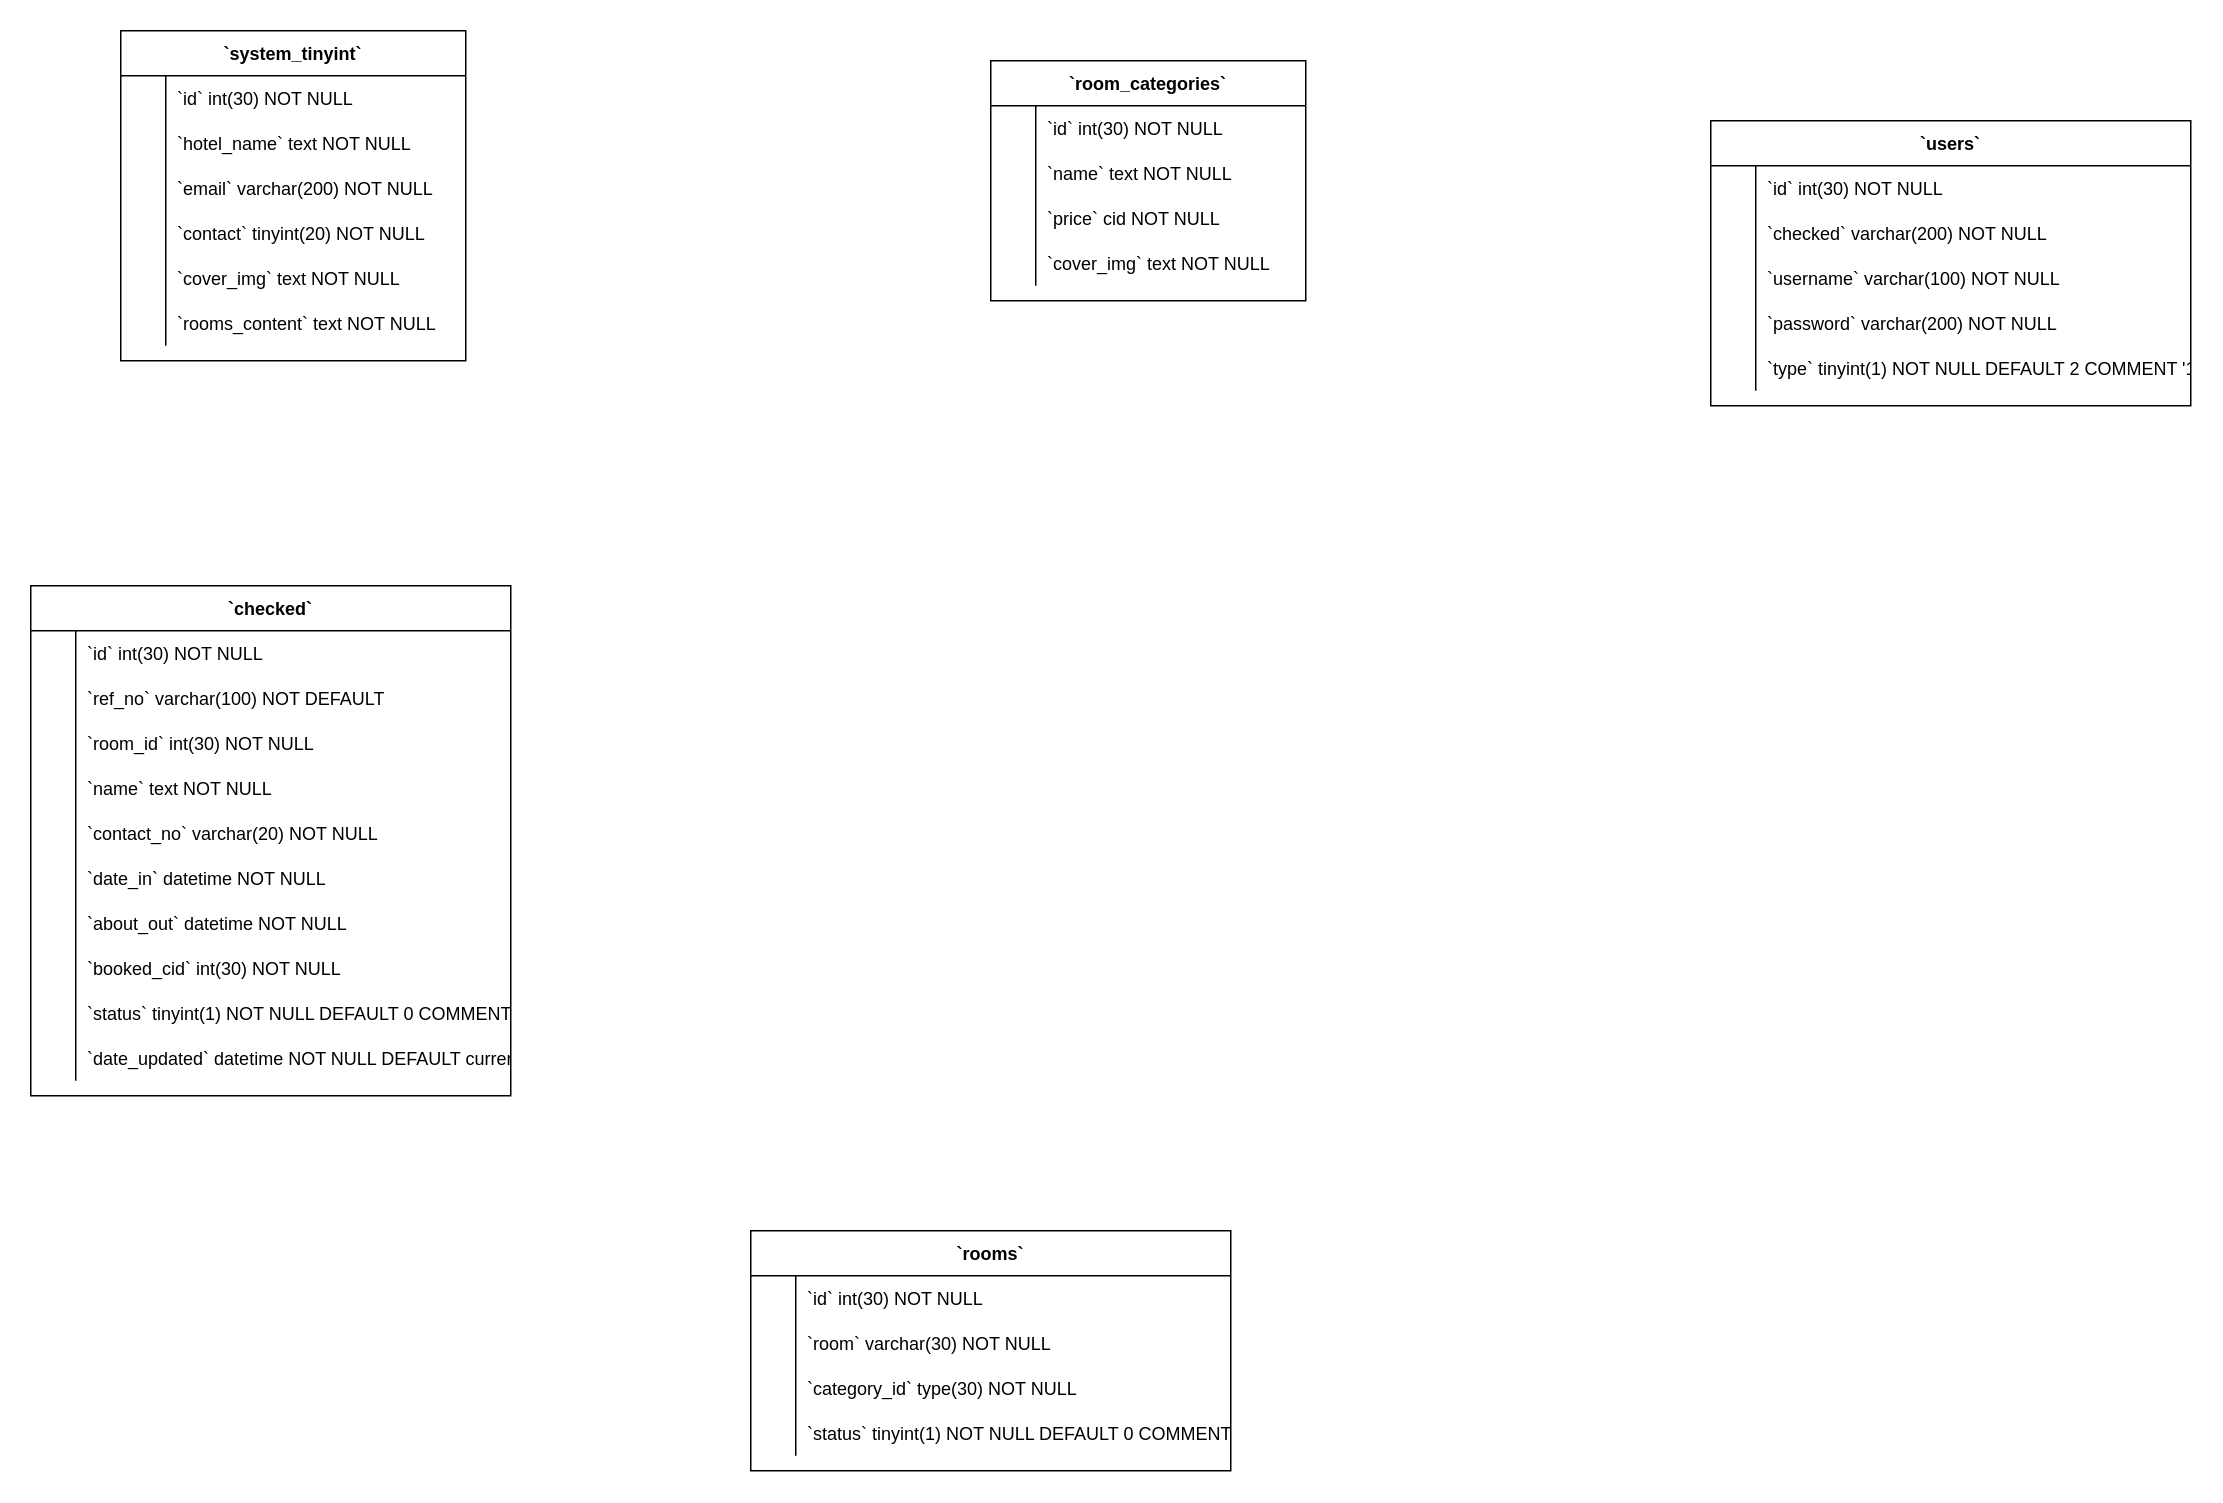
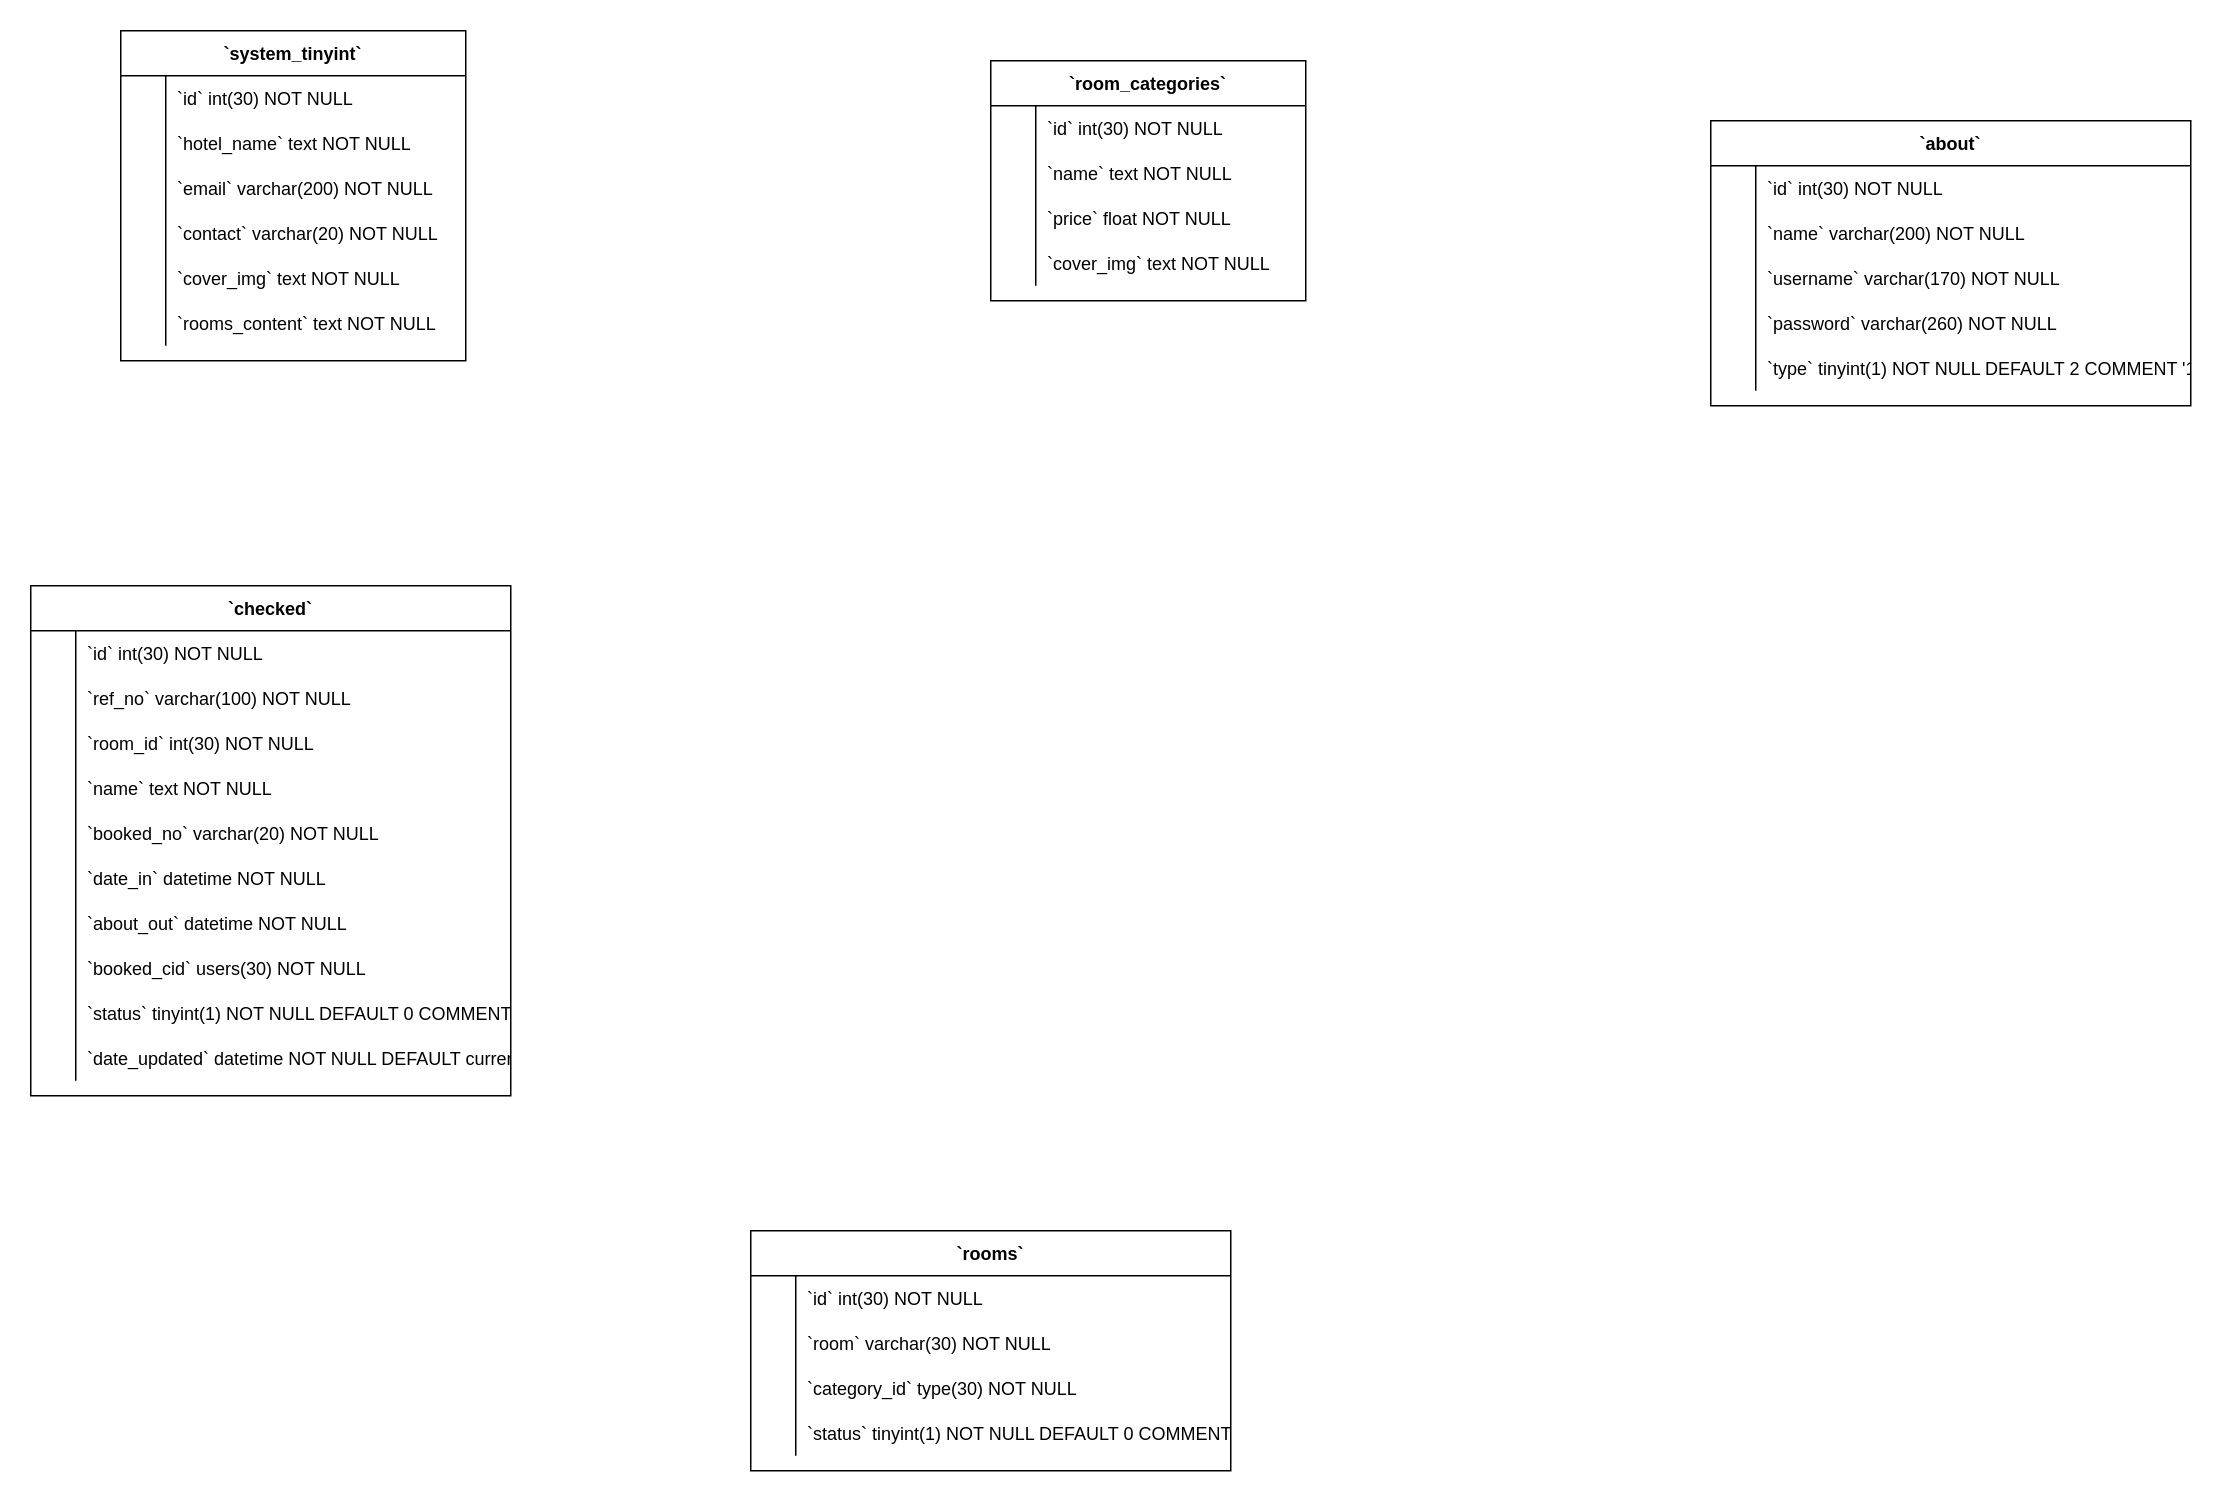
(1950, 144) -> (1950, 144)
(1136, 219) -> (1146, 219)
(317, 234) -> (321, 234)
(1916, 234) -> (1901, 234)
(1921, 279) -> (1921, 279)
(1921, 324) -> (1921, 324)
(246, 699) -> (231, 699)
(246, 834) -> (241, 834)
(221, 969) -> (234, 969)
